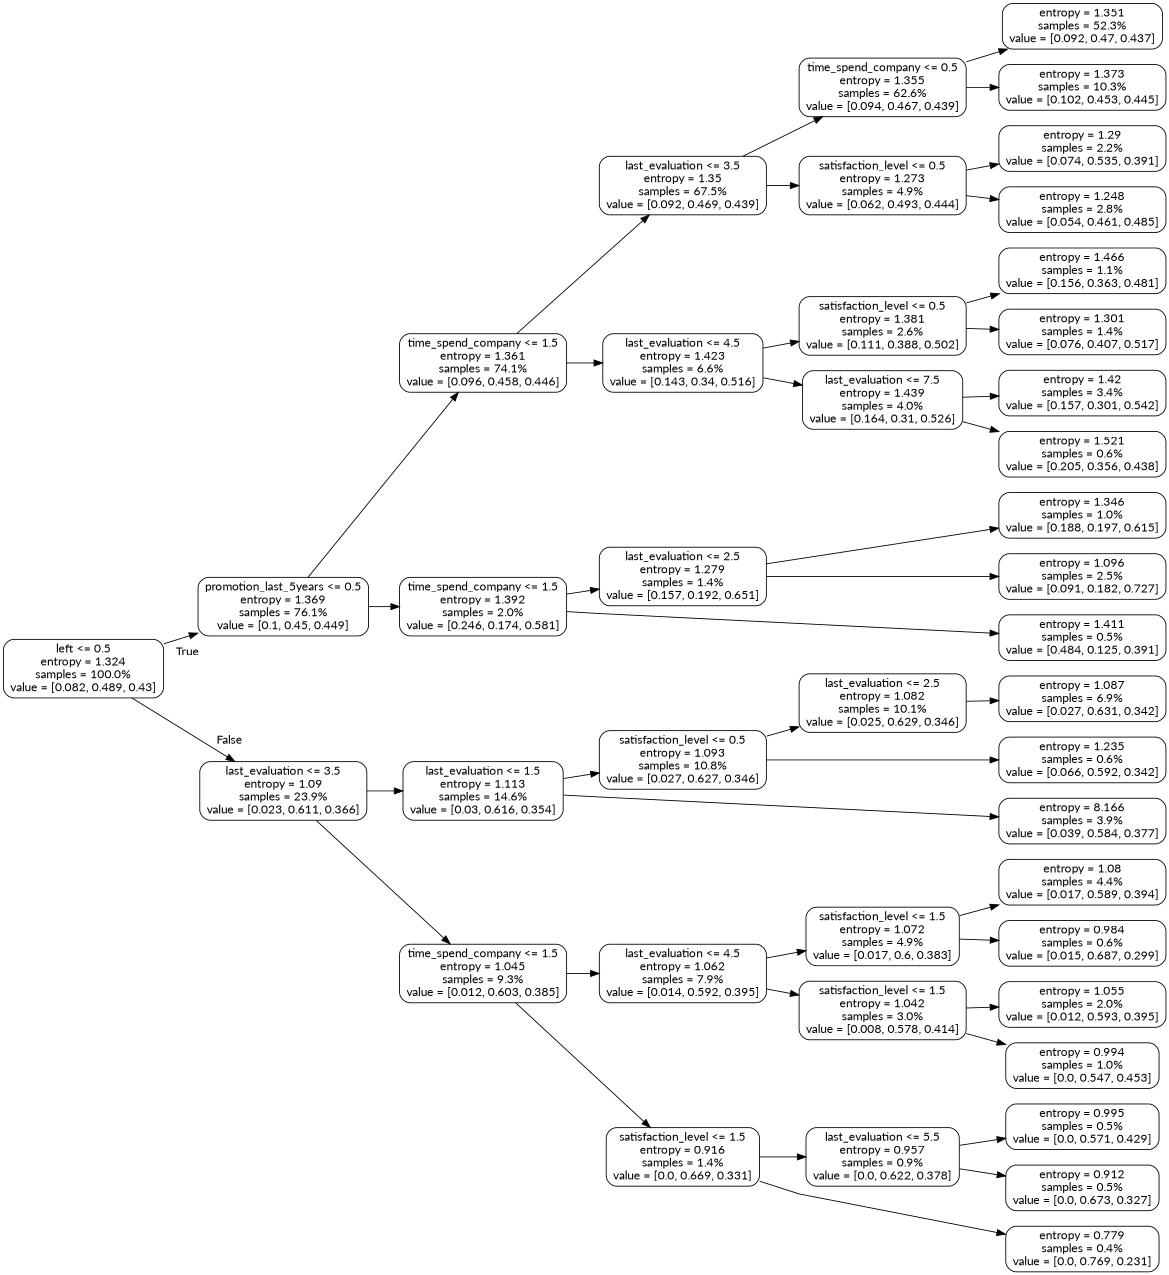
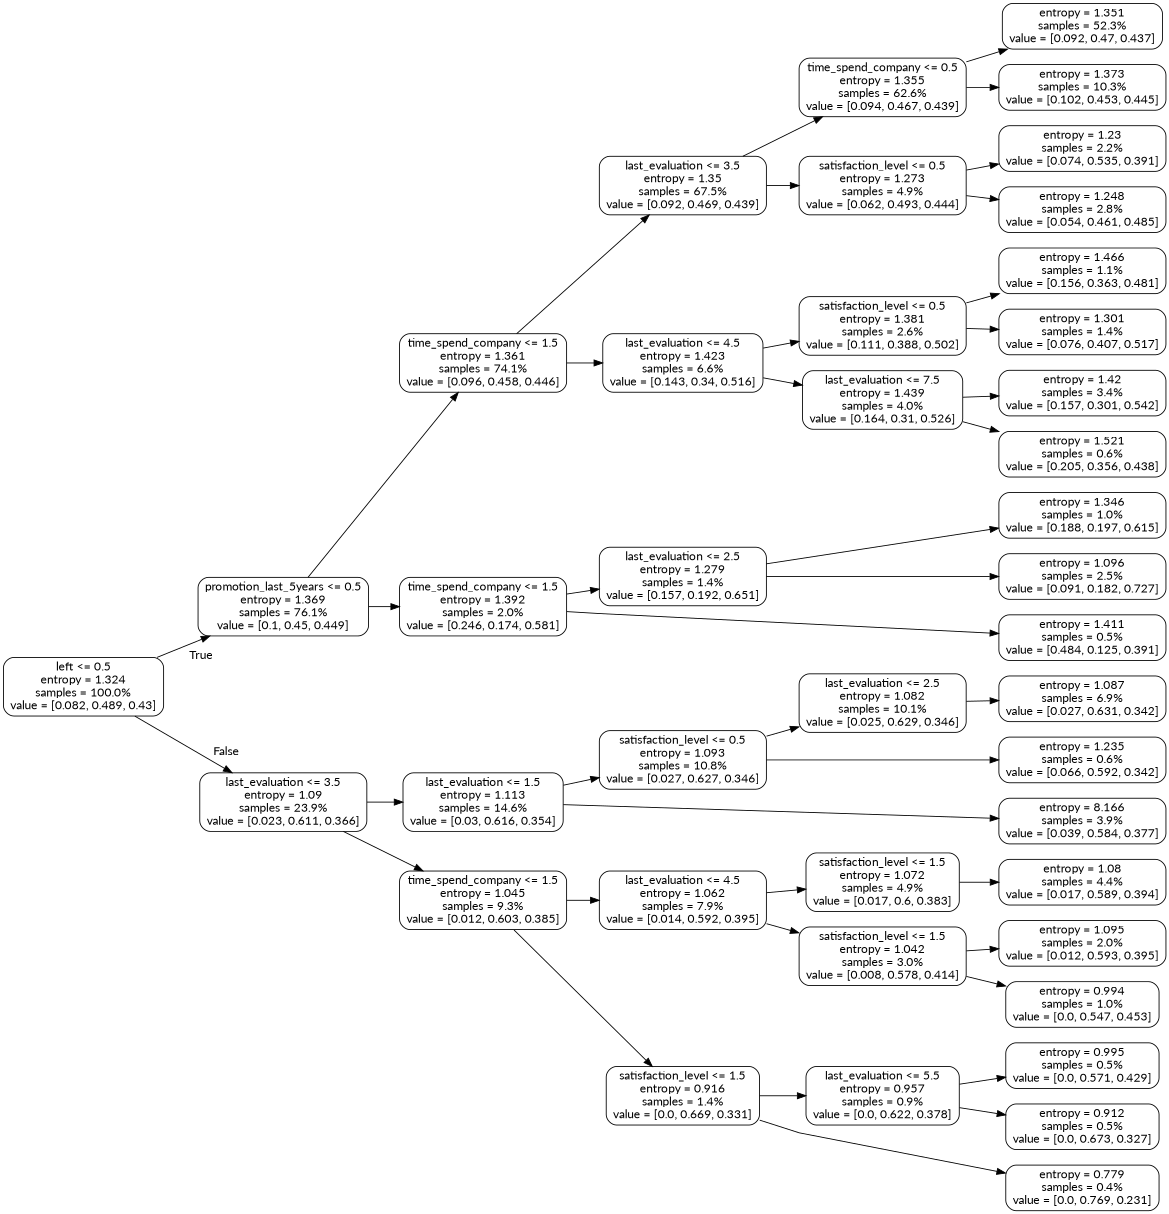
(1082, 149) -> (1082, 149)
(1082, 943) -> none
(1082, 1004) -> (1082, 943)
